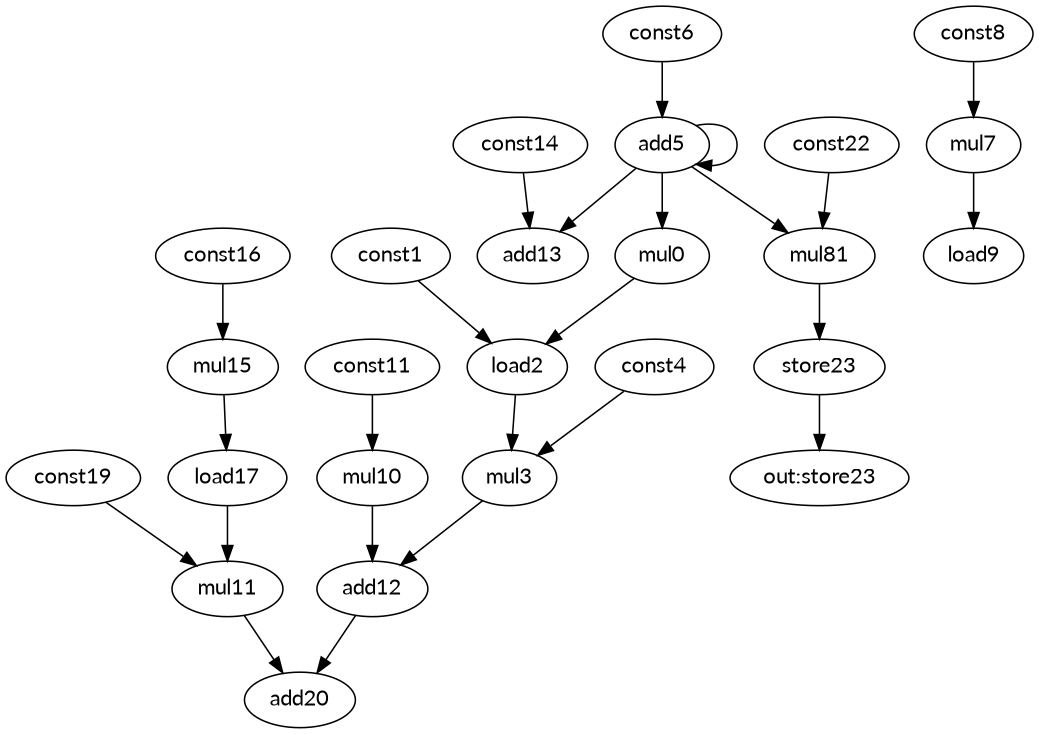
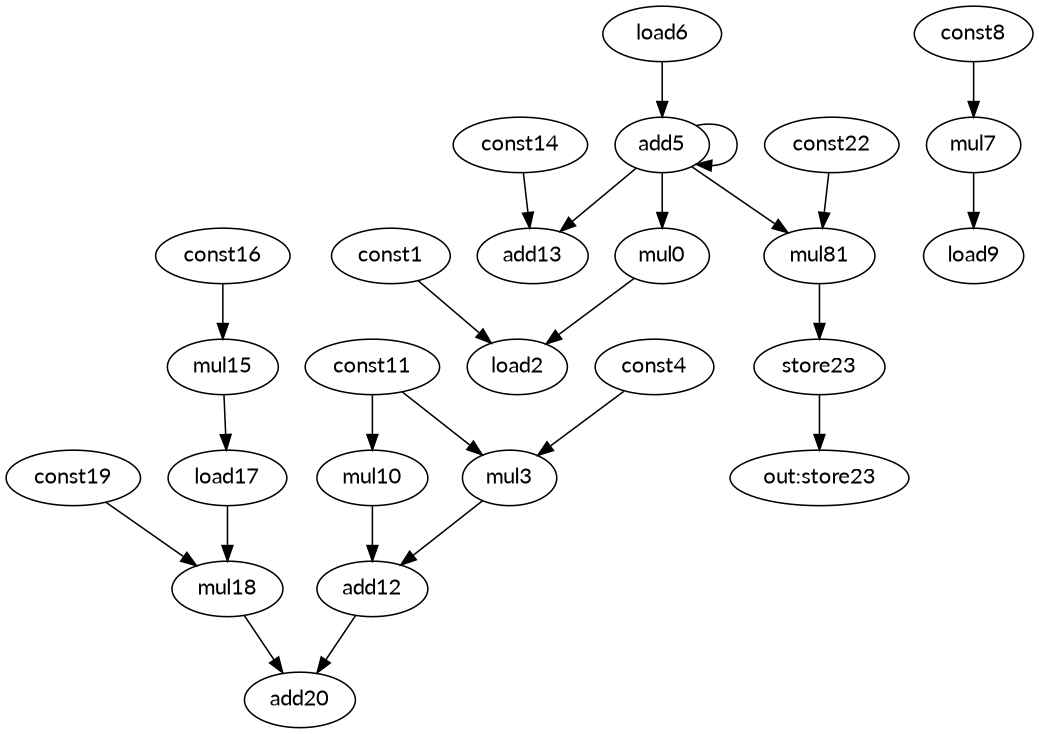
(662, 34) -> (662, 34)
(514, 415) -> (436, 418)
(227, 589) -> (227, 589)
